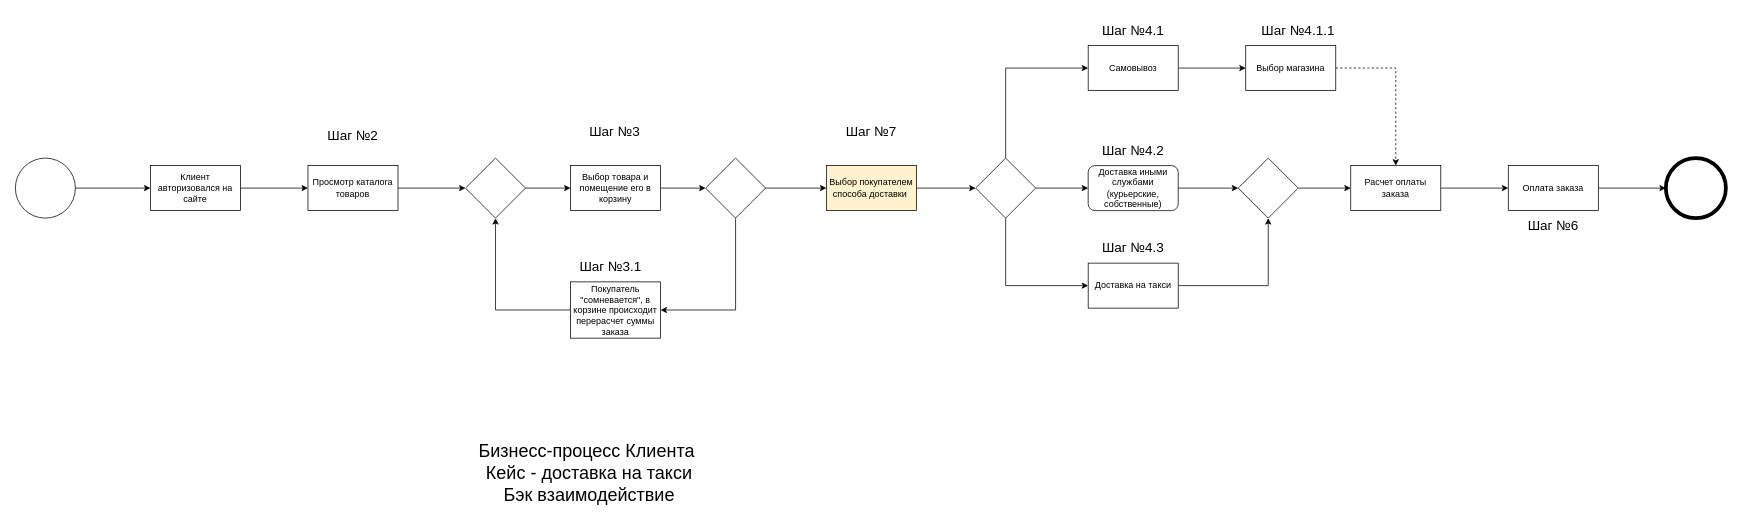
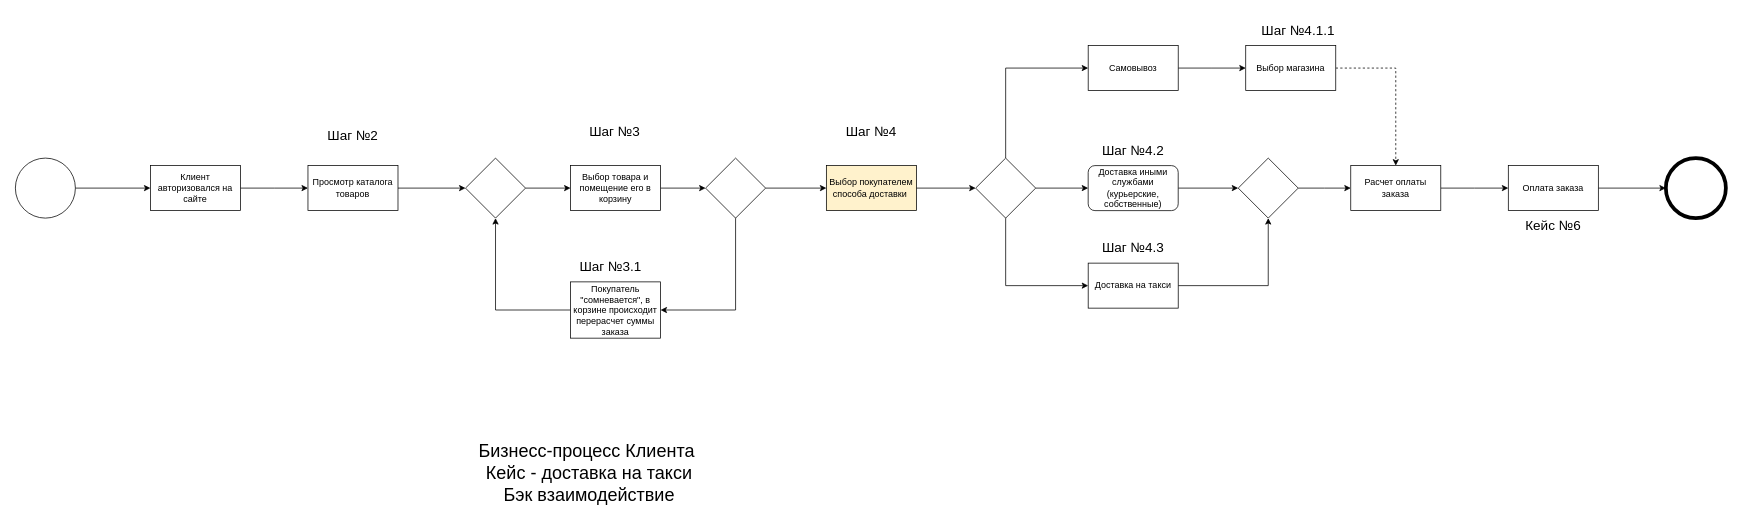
(1133, 30) -> none
(871, 132) -> (871, 132)
(1553, 225) -> (1553, 225)
